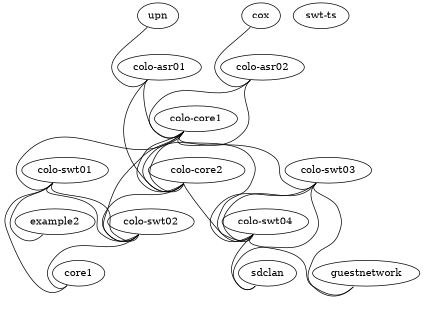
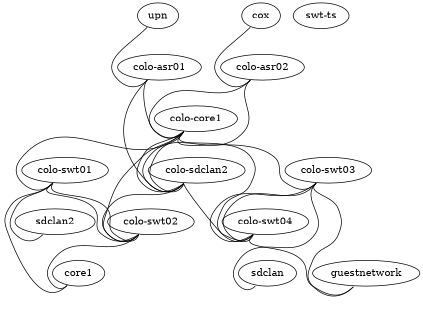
(197, 170) -> (197, 170)
(55, 222) -> (55, 222)
(234, 259) -> none
